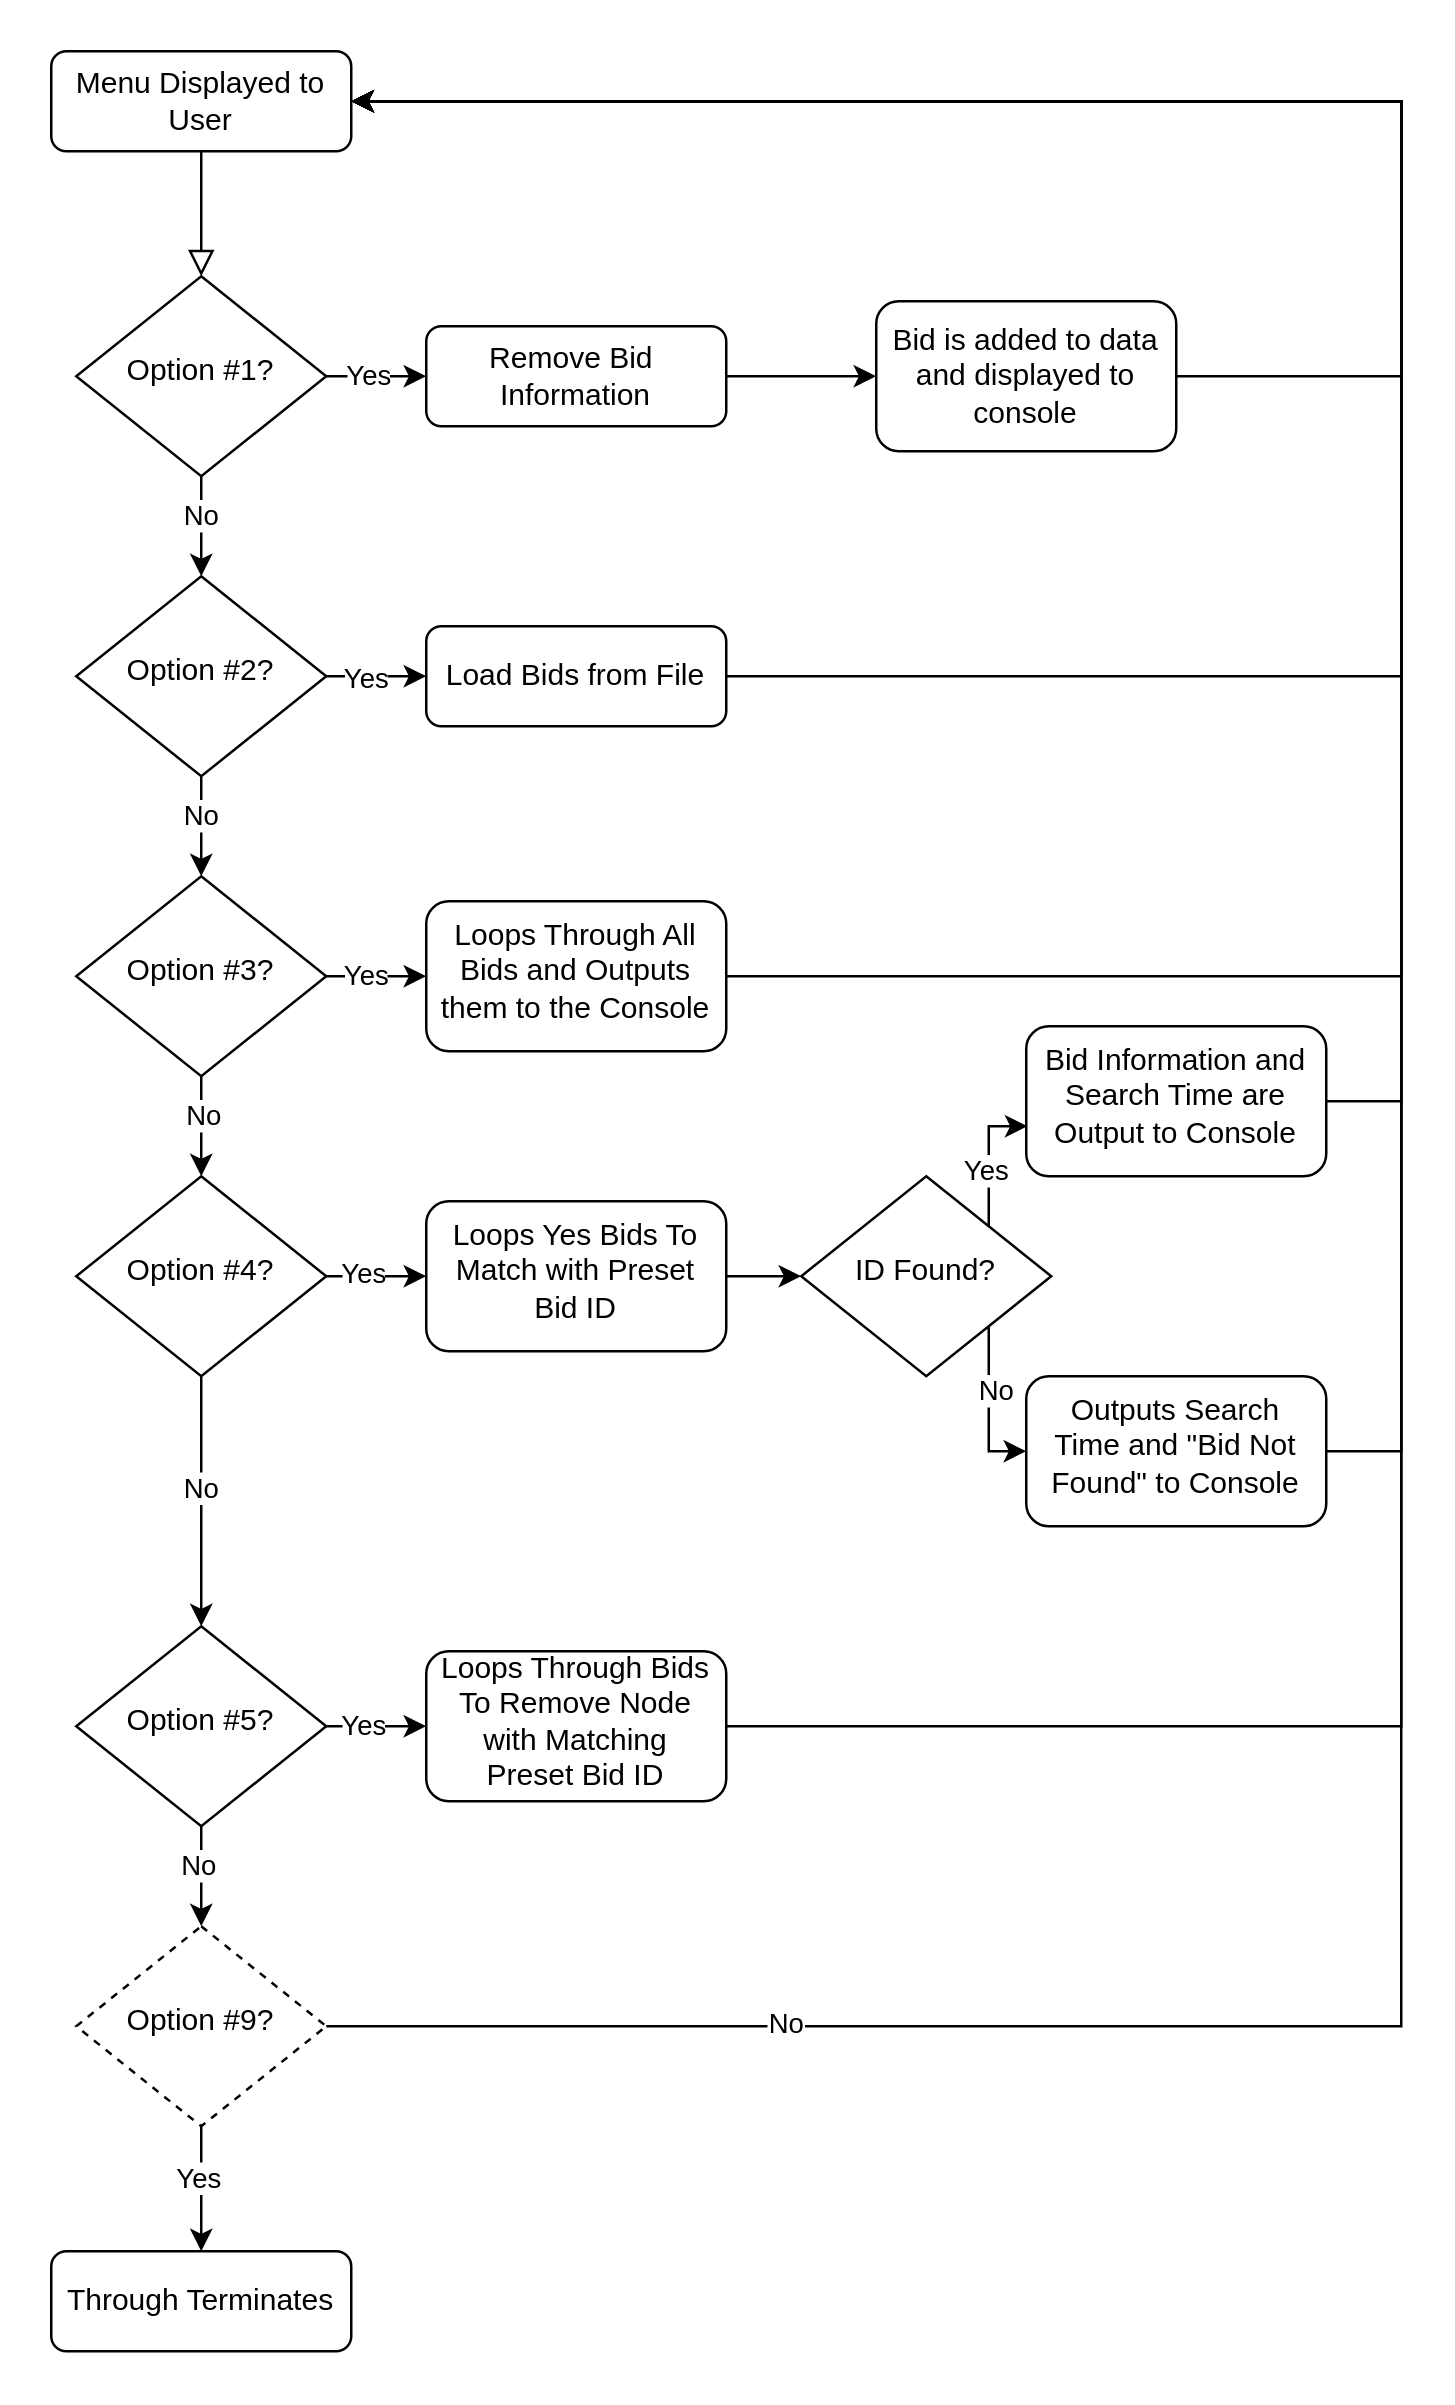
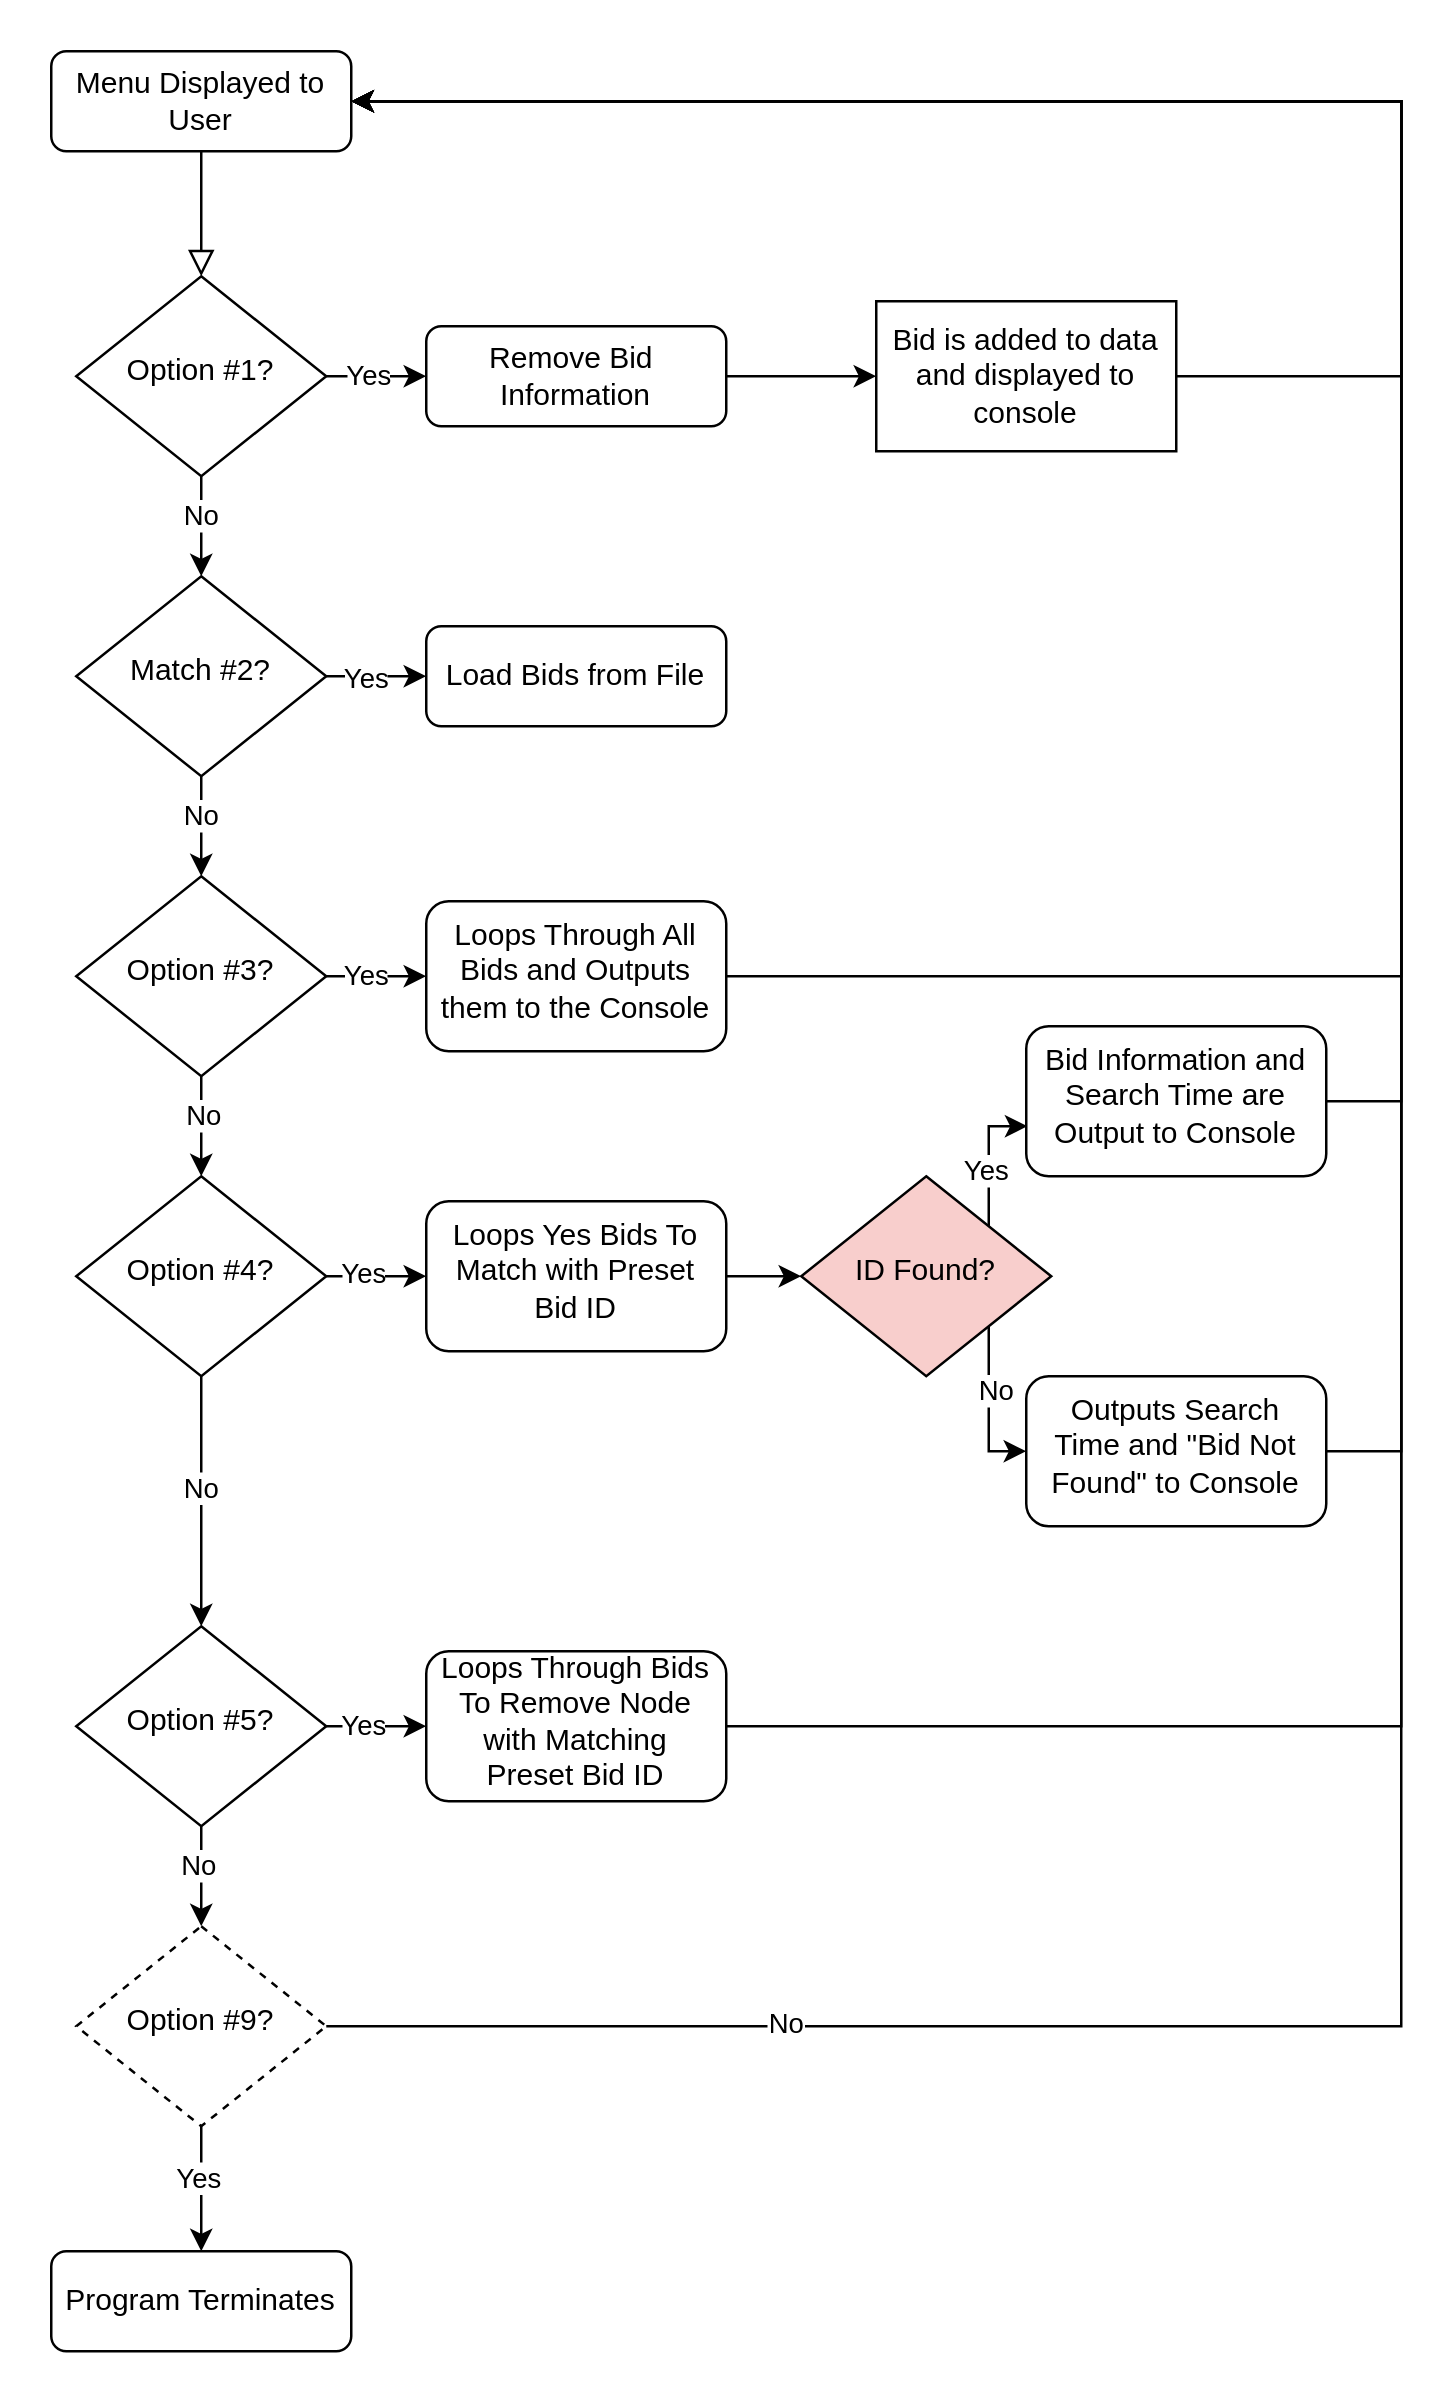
(1026, 376) -> (1026, 376)
(201, 671) -> (201, 671)
(1061, 676) -> none
(926, 1276) -> (926, 1276)
(201, 2301) -> (201, 2301)
